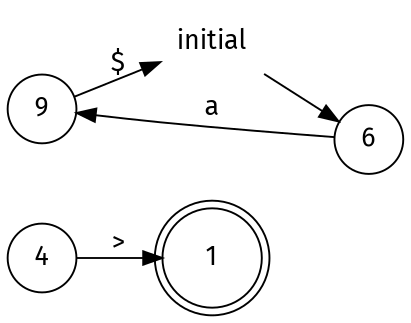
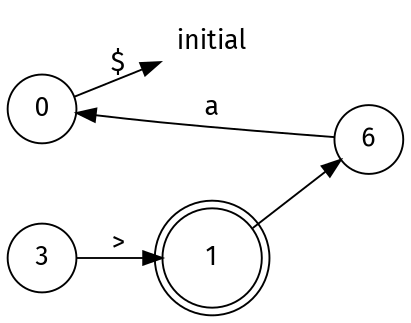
(293, 92) -> (289, 200)
(42, 109) -> (42, 109)
(42, 258) -> (42, 258)
